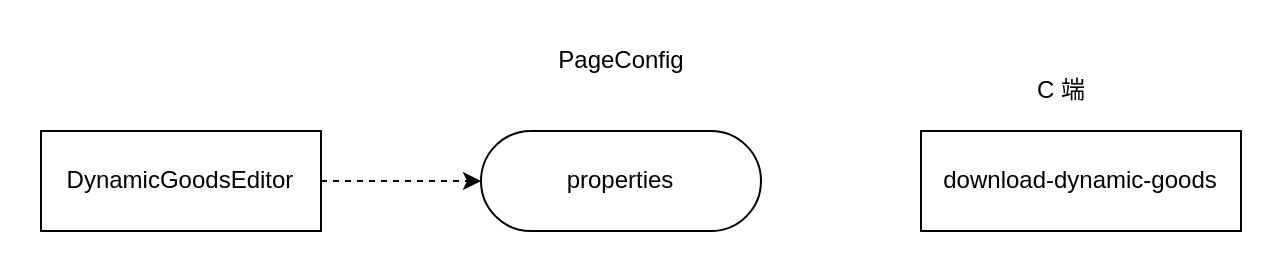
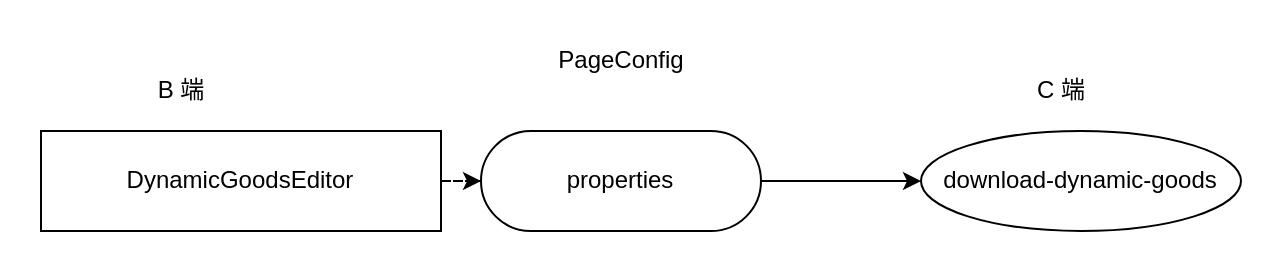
none -> (181, 91)
(181, 181) -> (241, 181)
none -> (834, 181)
(1081, 181) -> (1081, 181)
